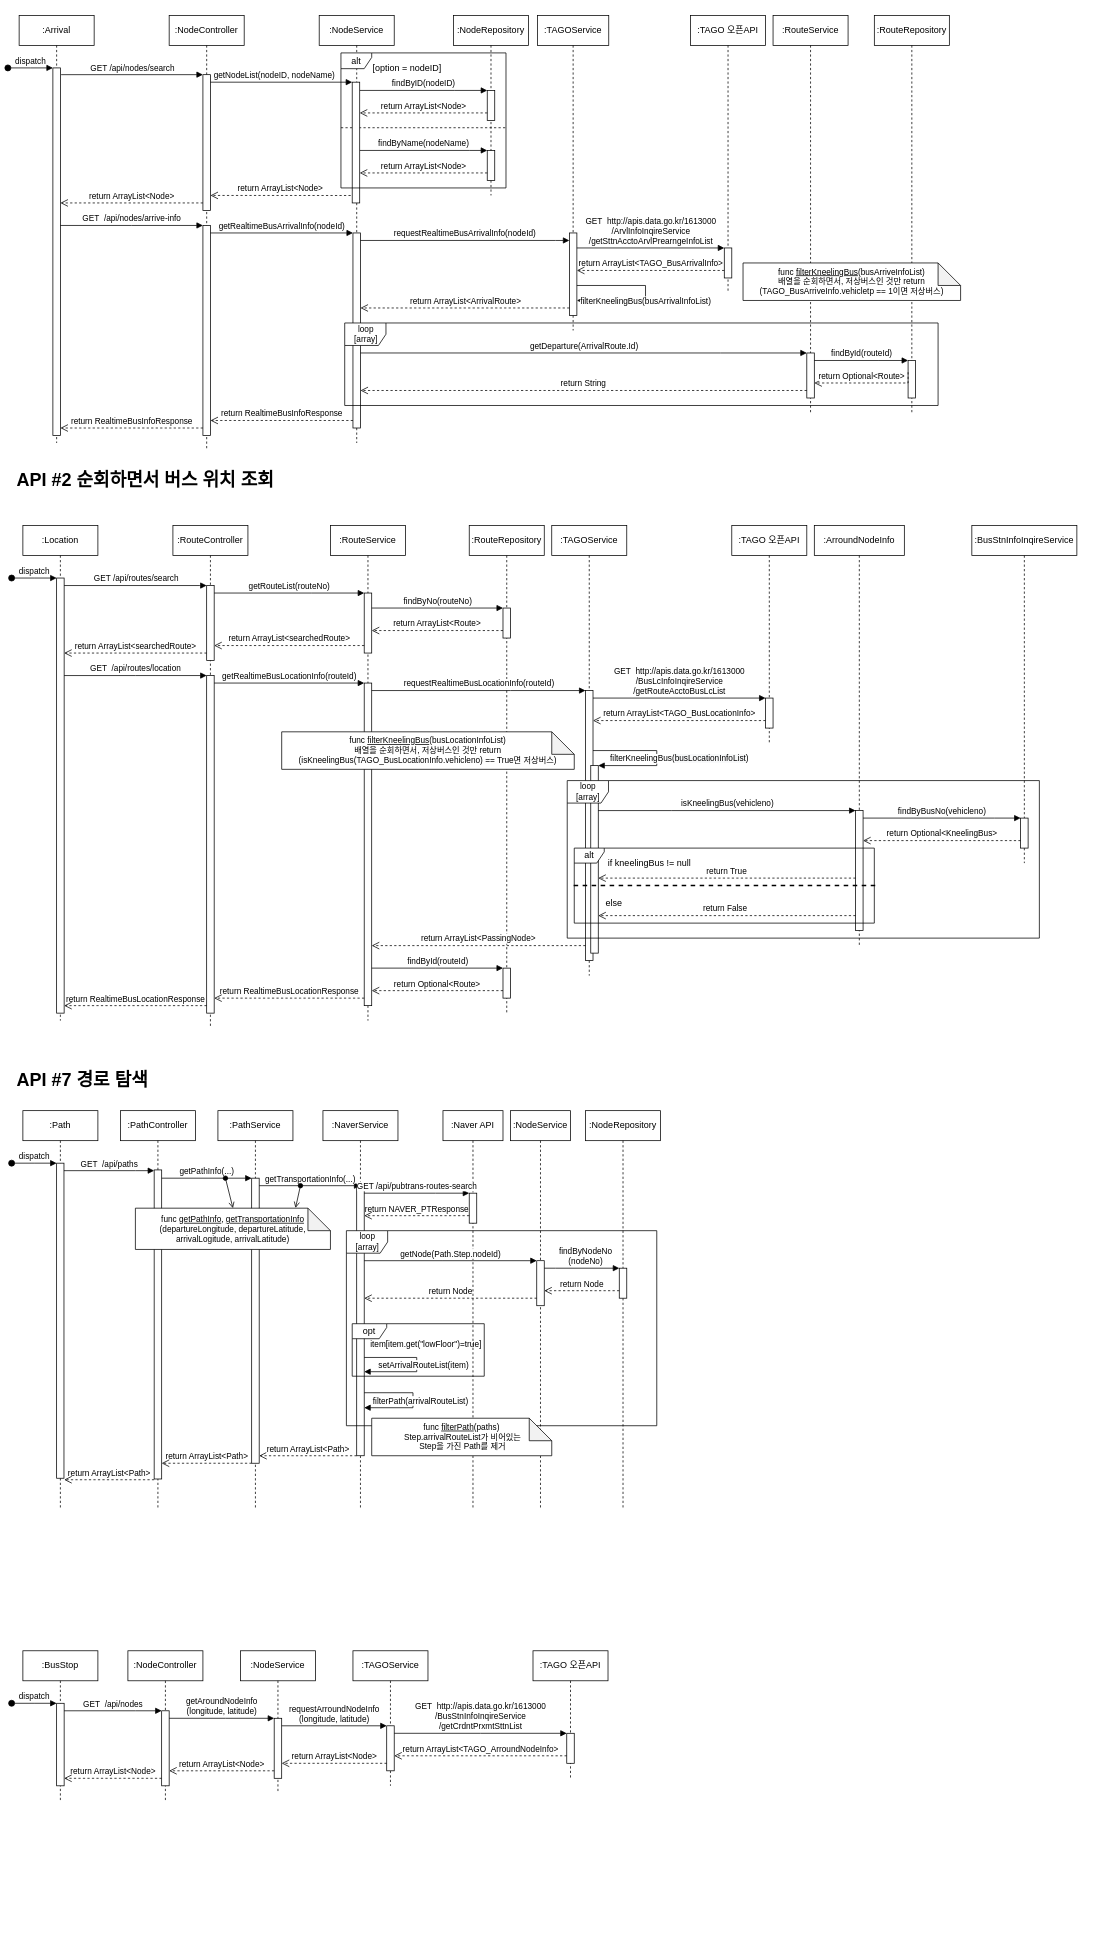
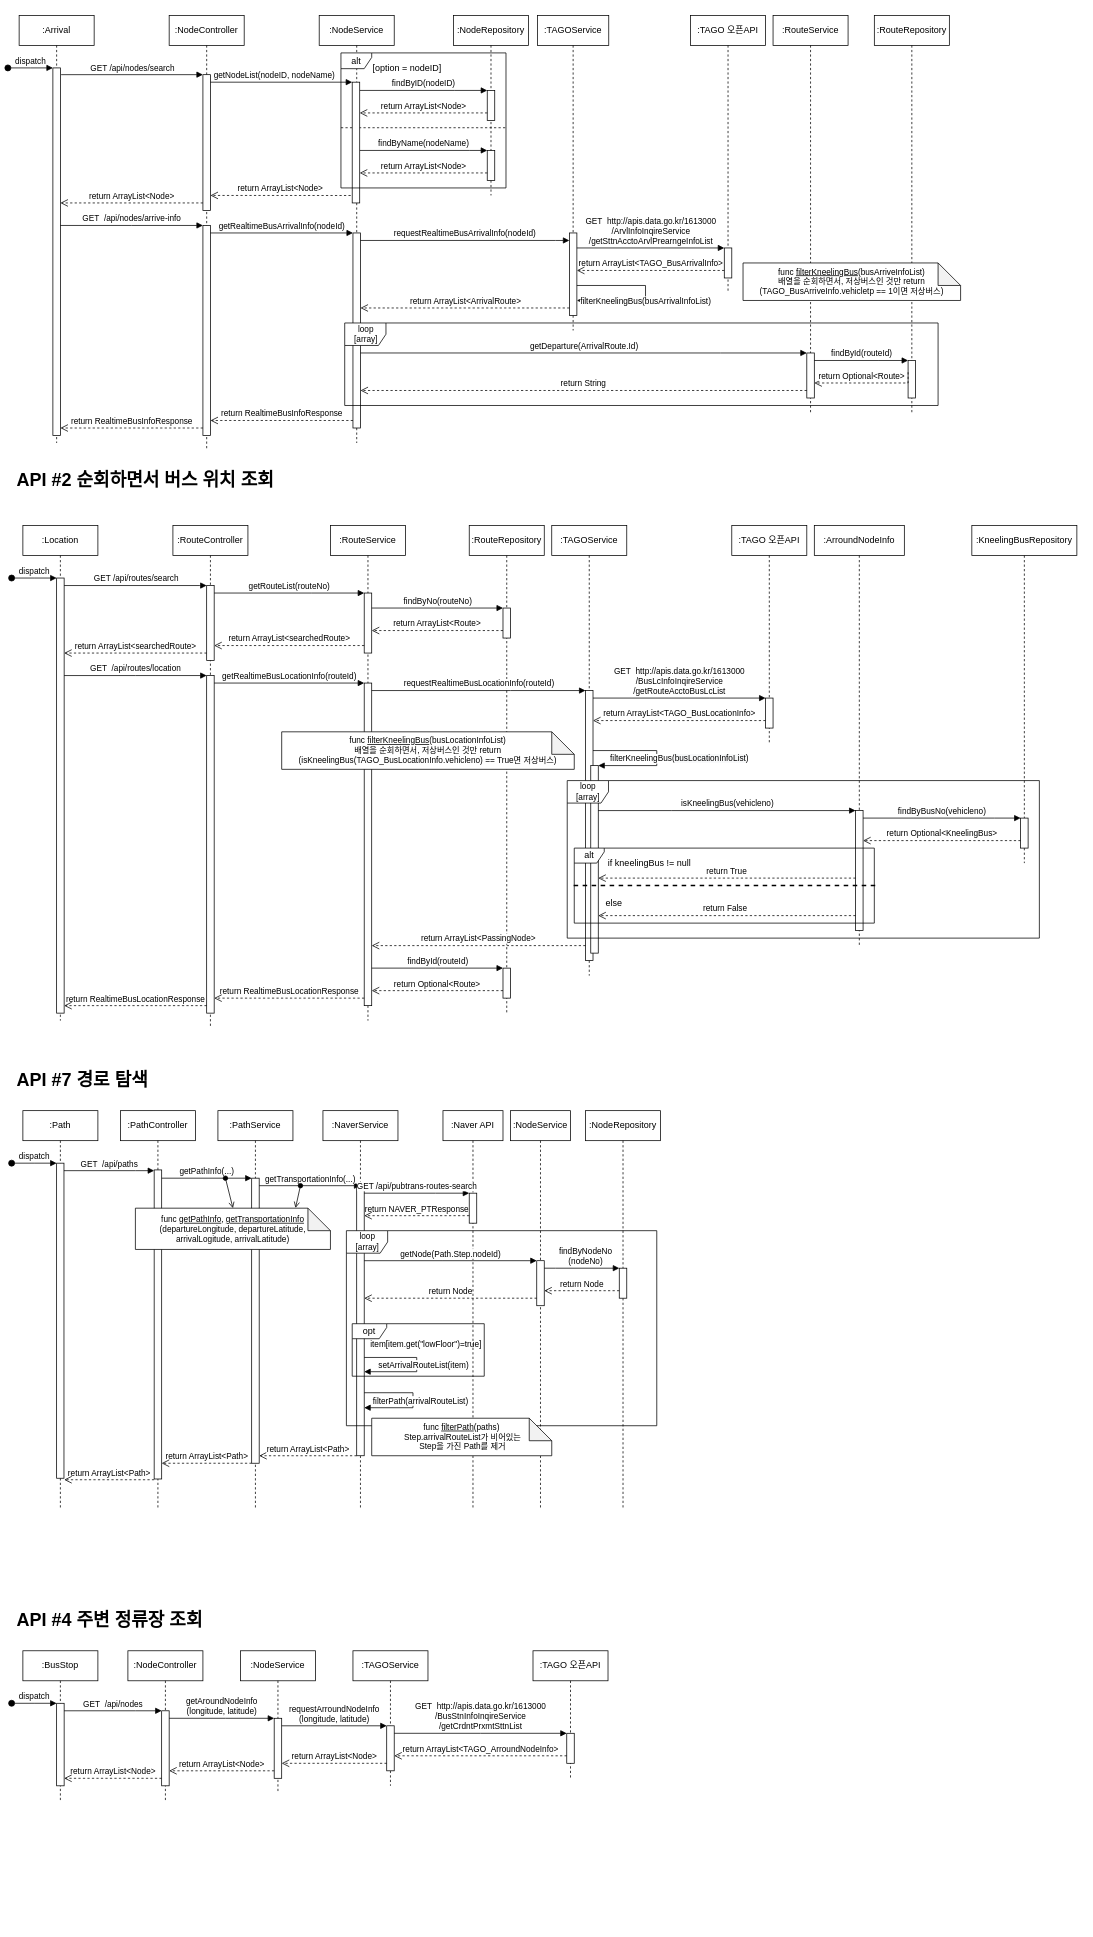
(1024, 540) -> (1024, 540)
none -> (173, 1620)
